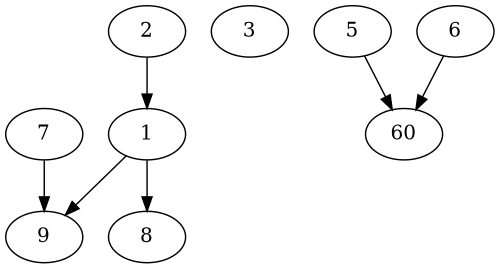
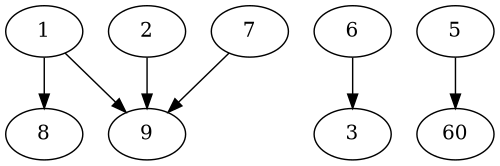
(147, 76) -> (147, 76)
(433, 76) -> (353, 76)
